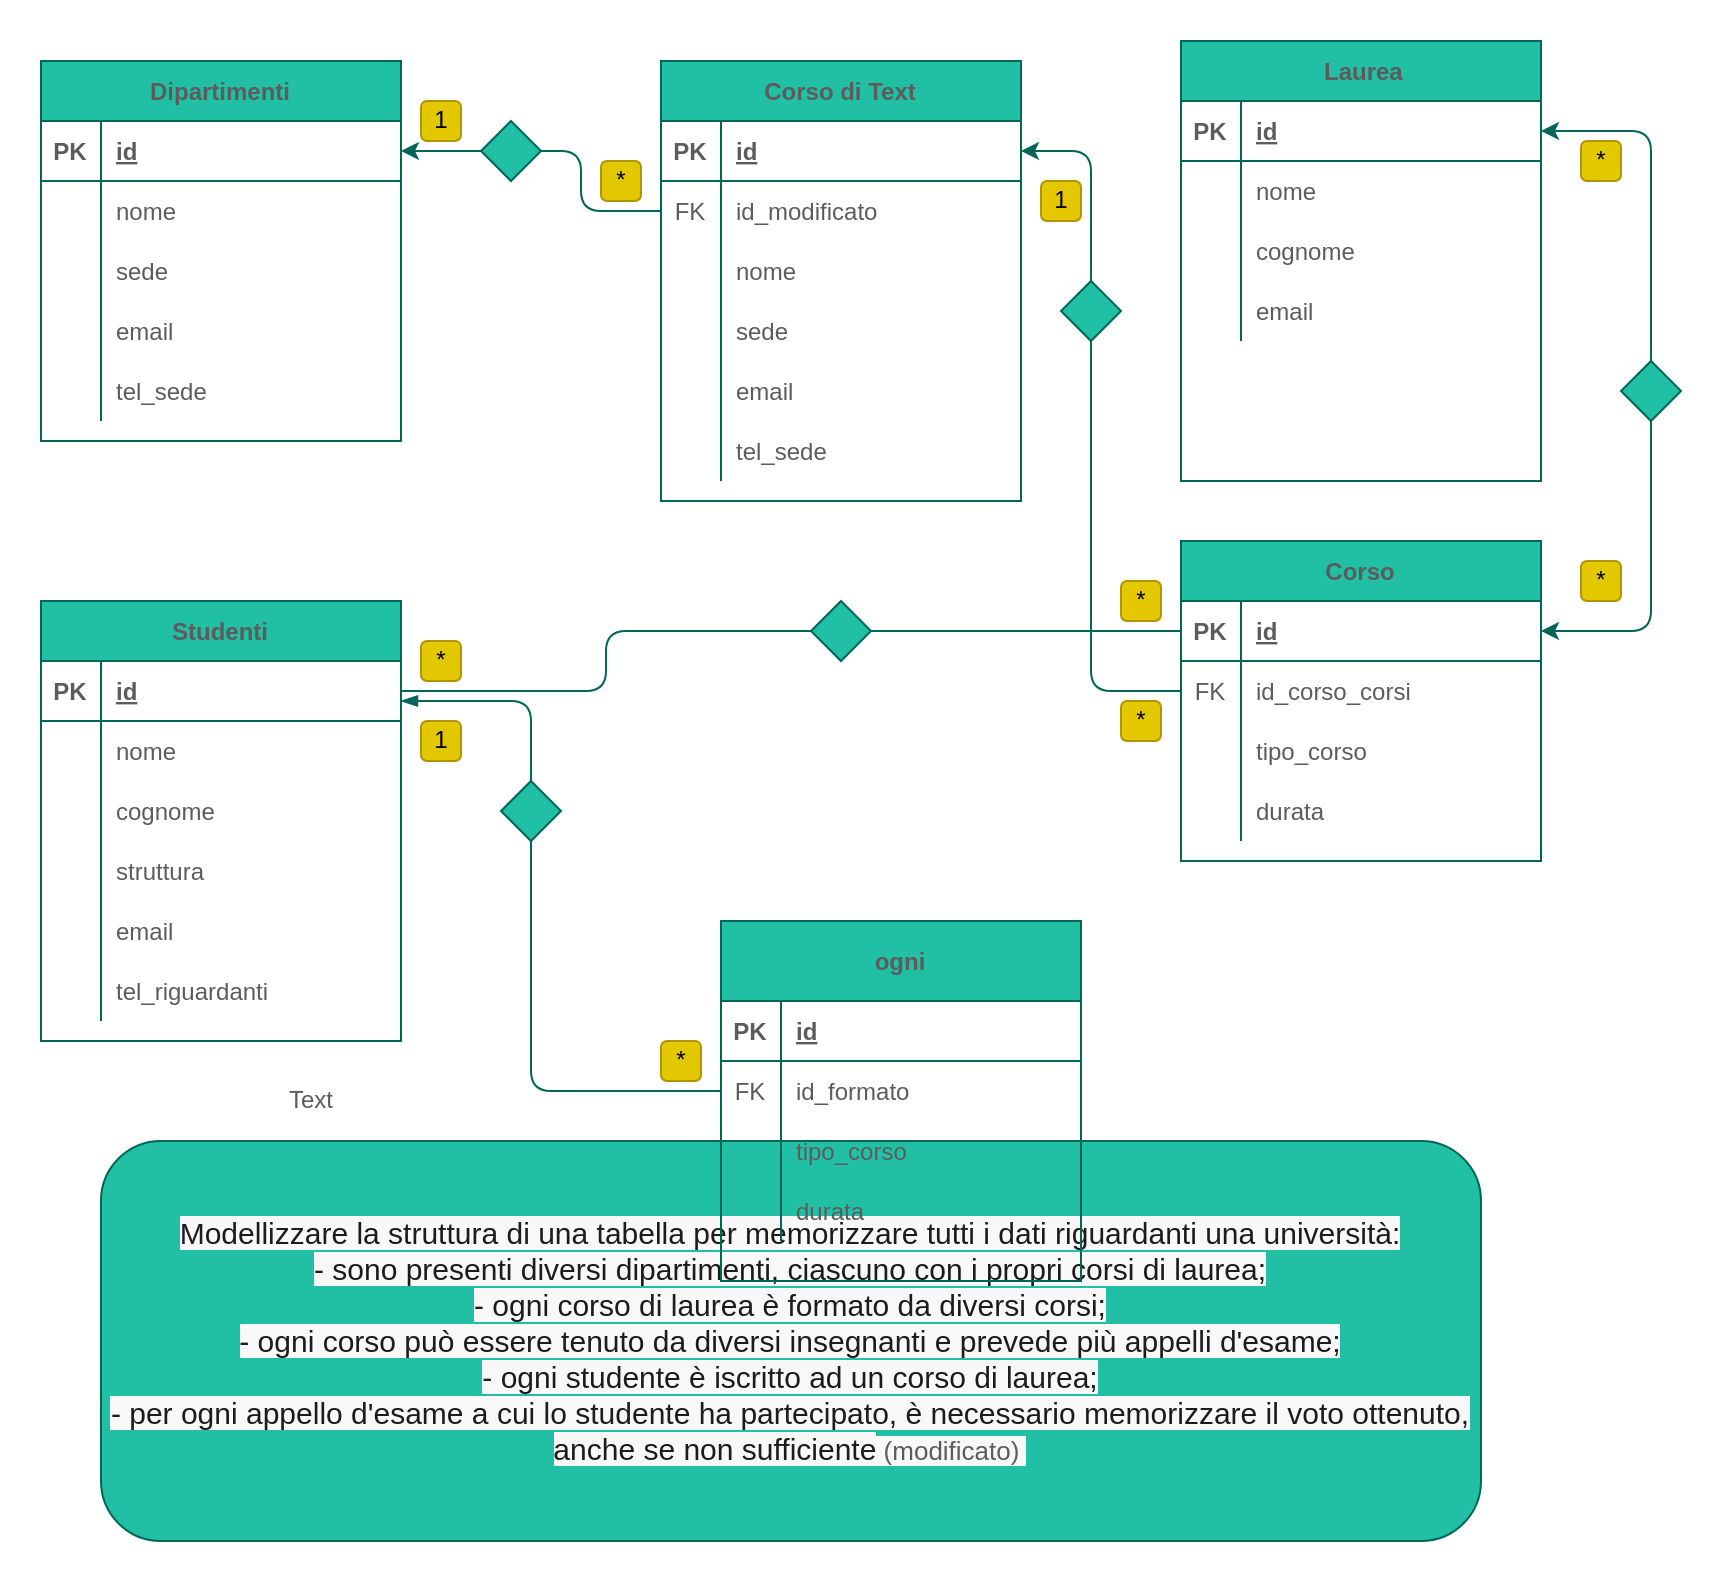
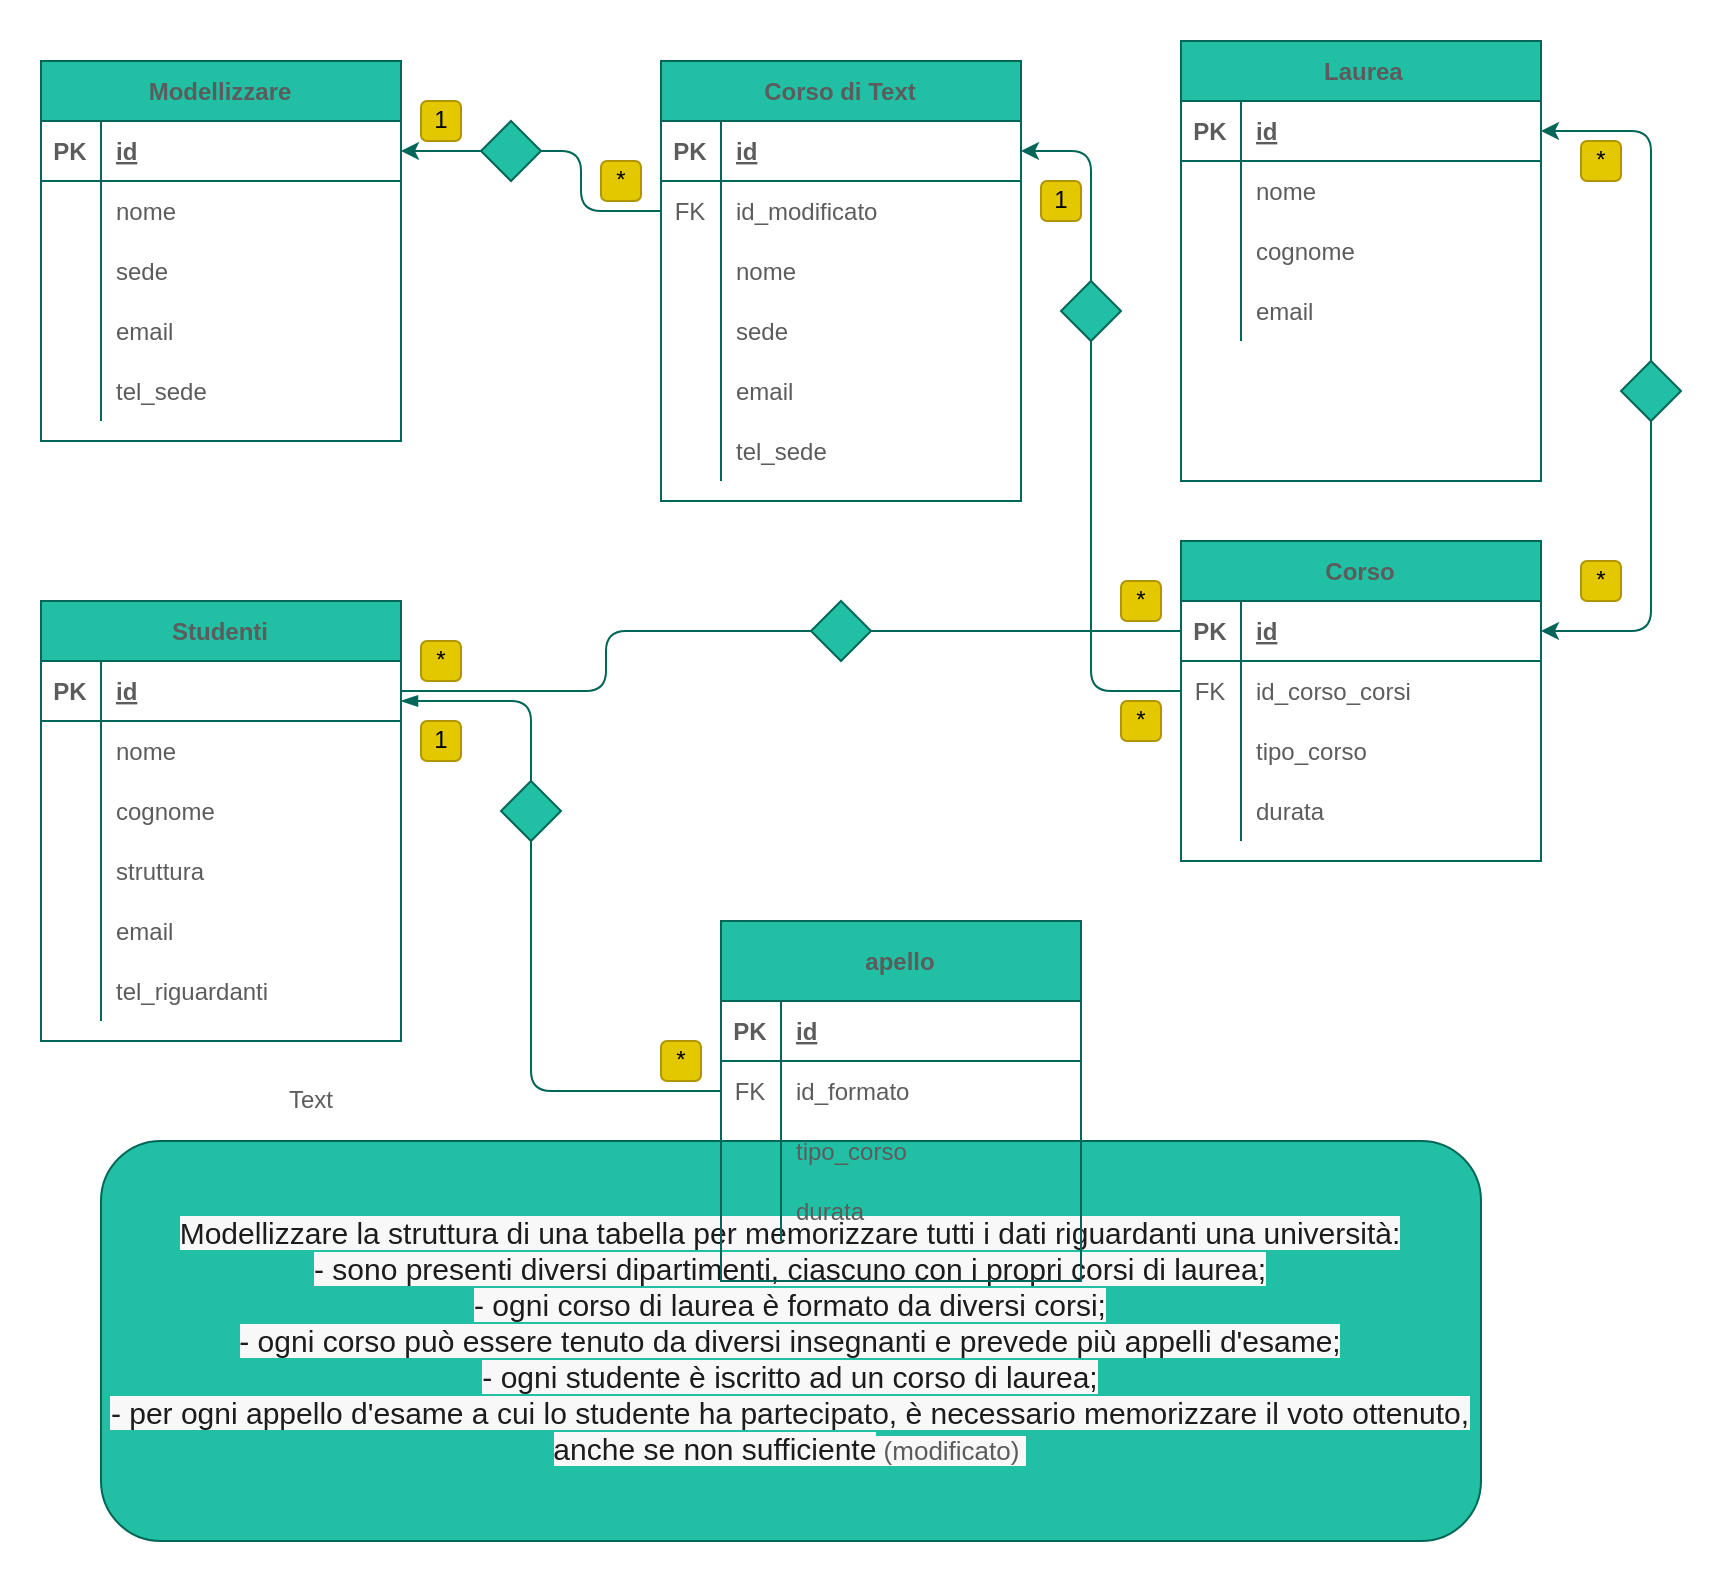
(220, 92) -> (220, 92)
(900, 962) -> (900, 962)
